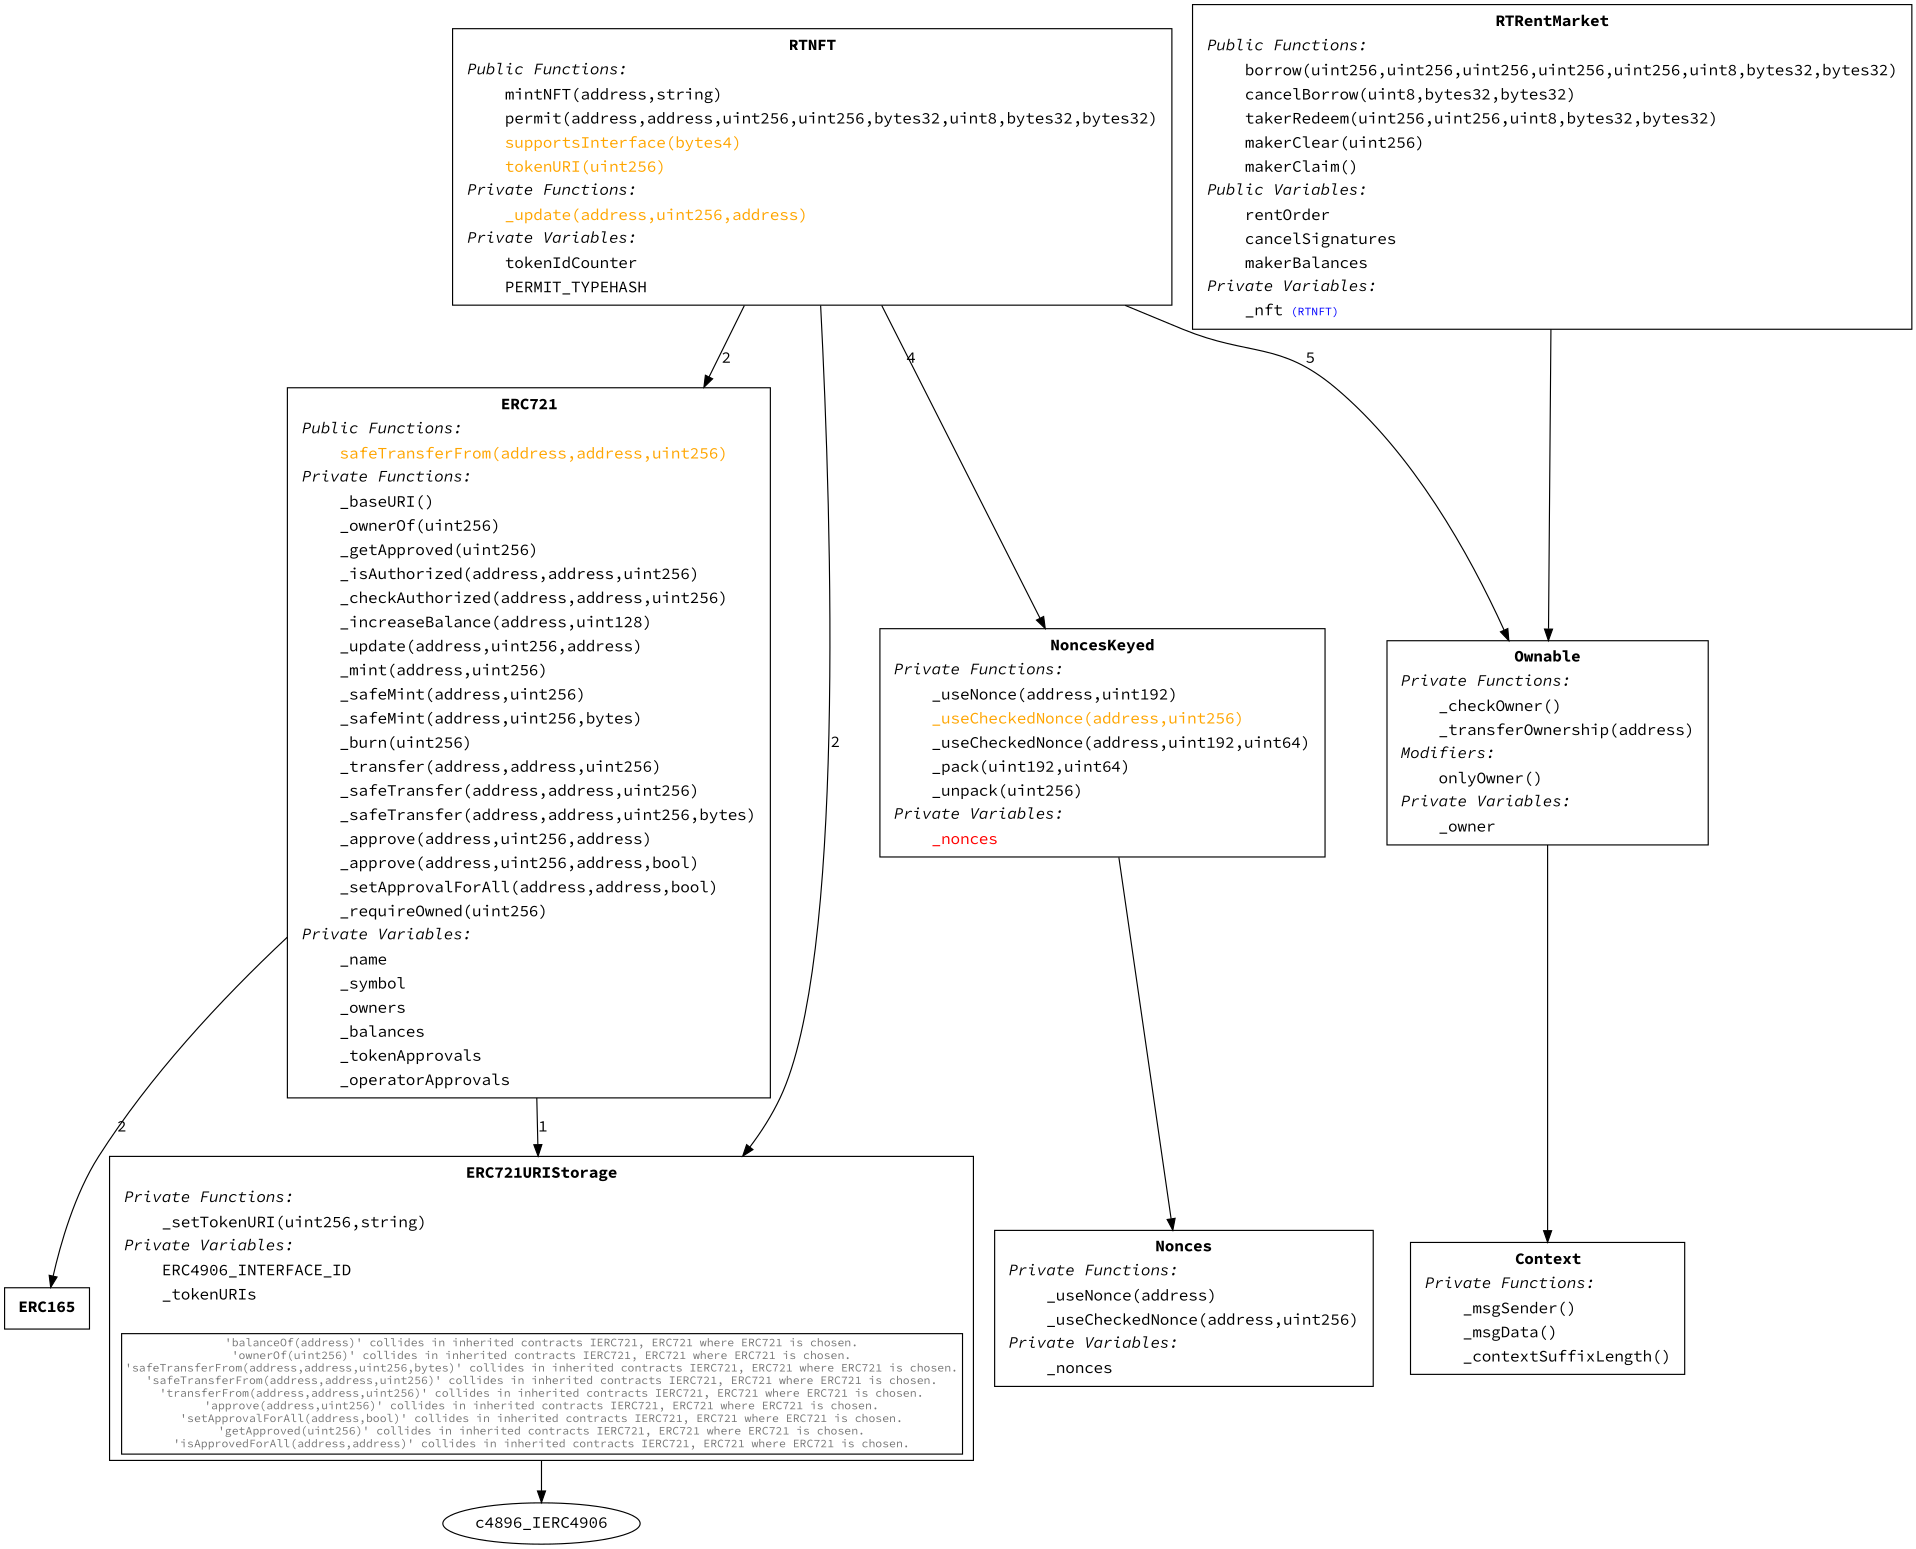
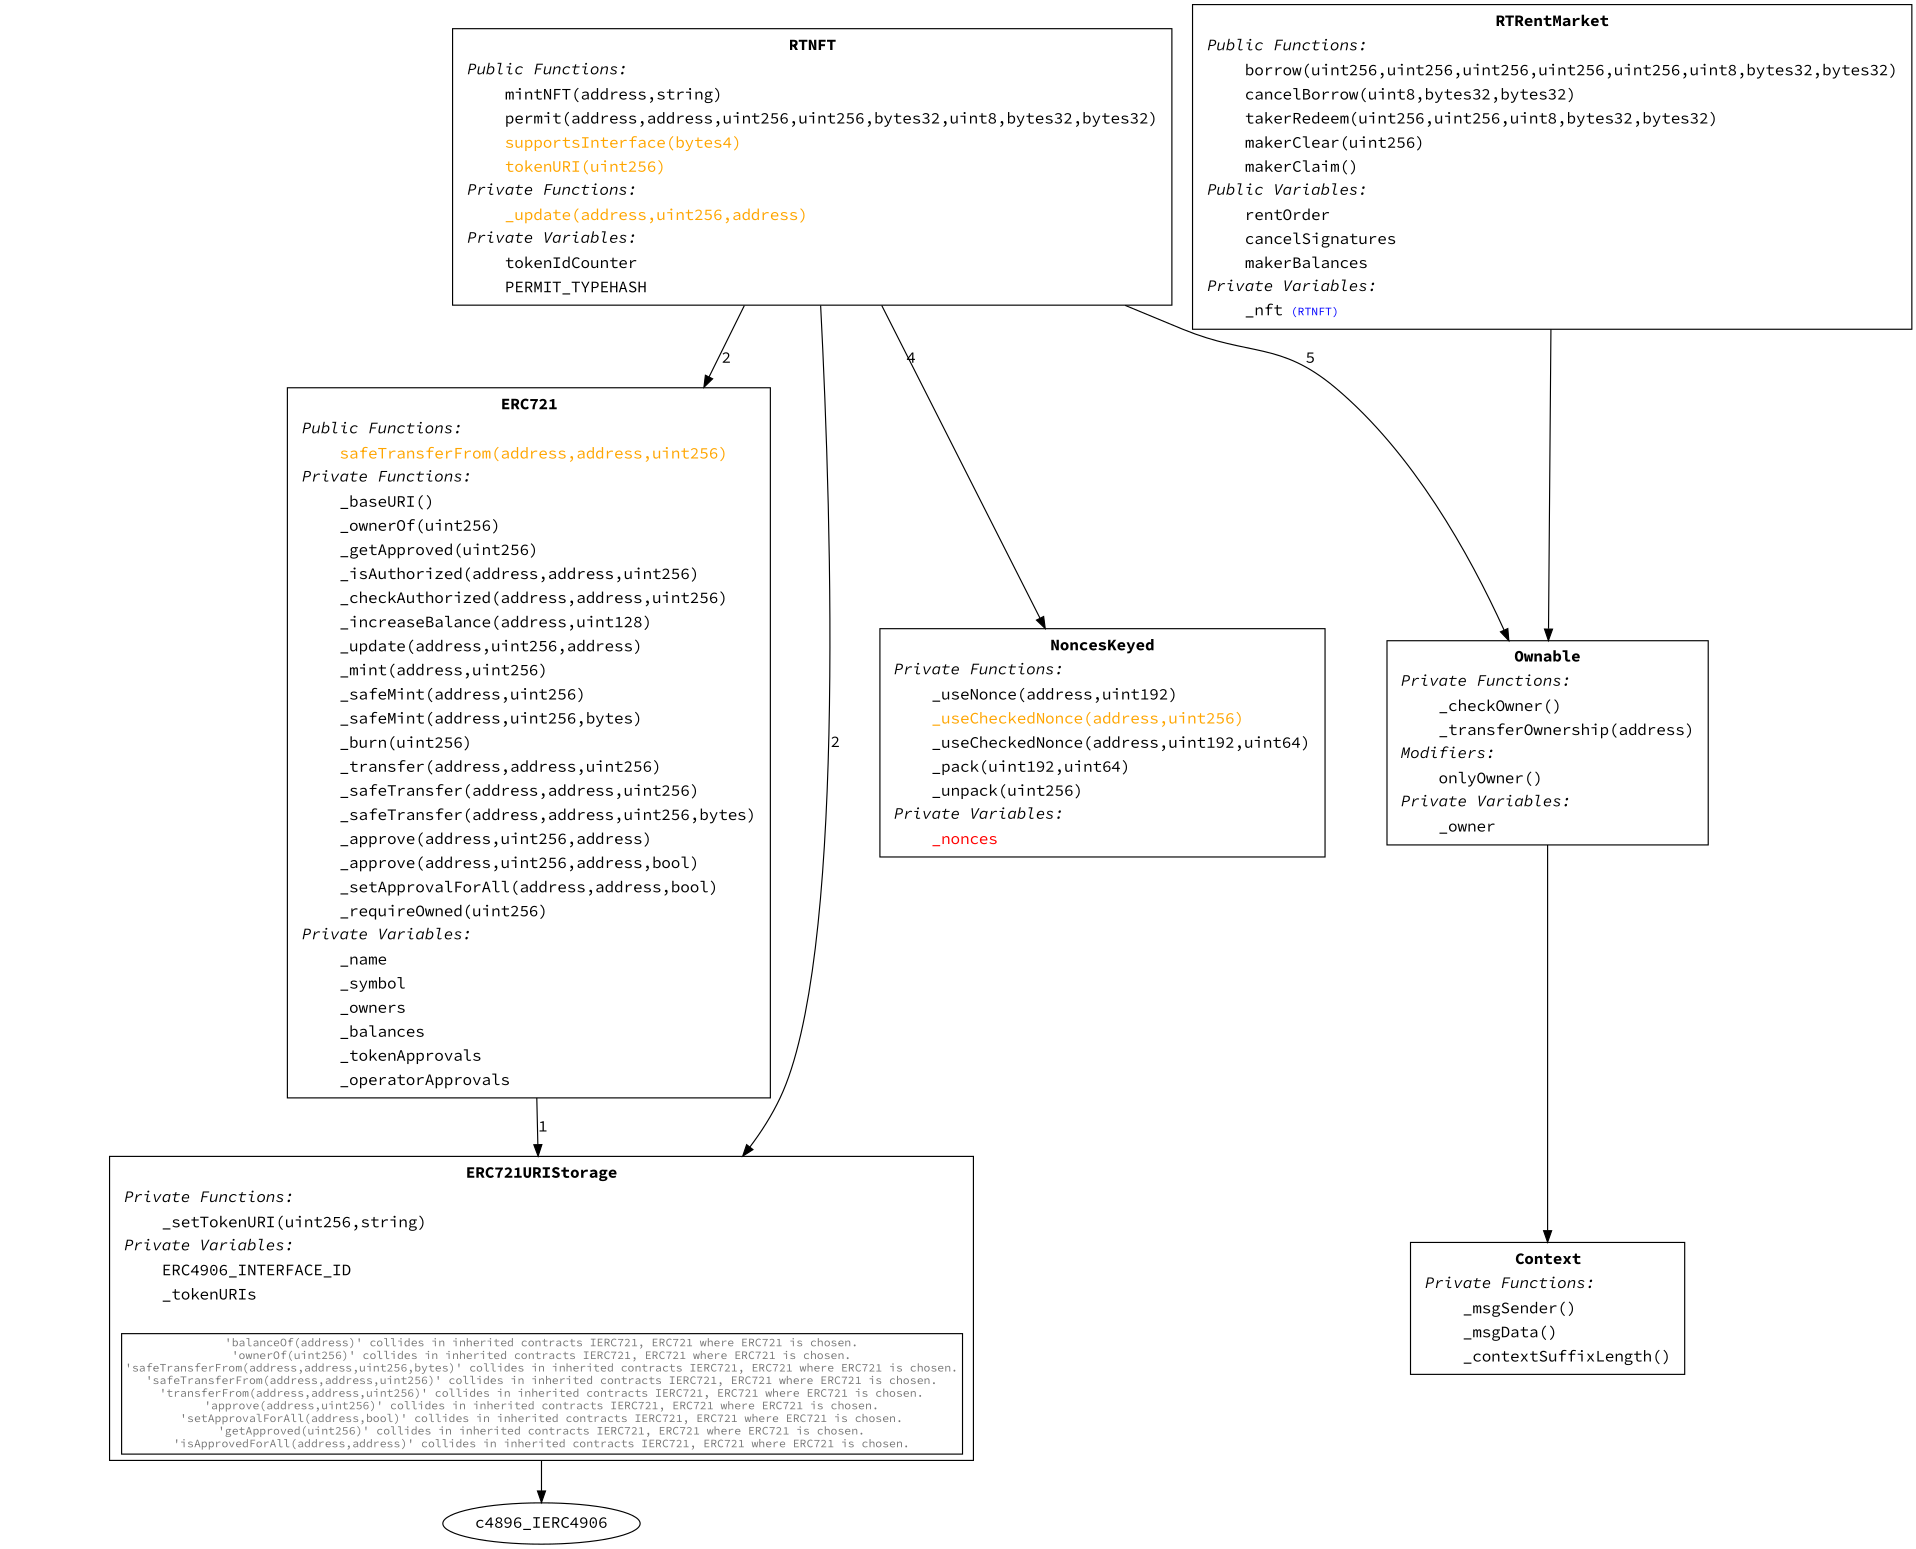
(47, 1308) -> none
(1184, 1308) -> none
